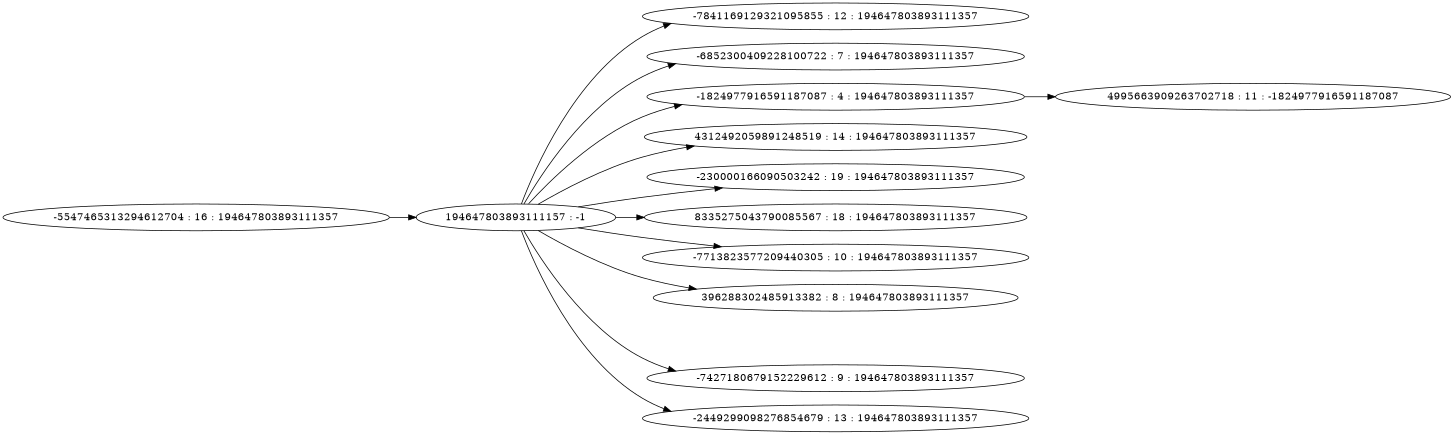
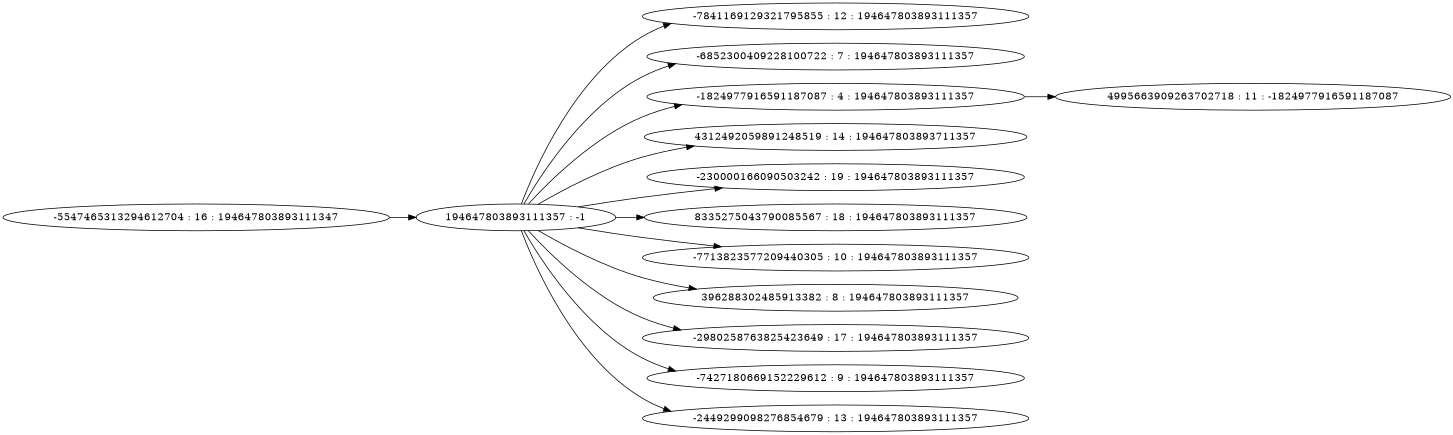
(836, 16) -> (836, 16)
(836, 137) -> (836, 137)
(196, 217) -> (196, 217)
(516, 217) -> (516, 217)
none -> (836, 338)
(836, 378) -> (836, 378)
